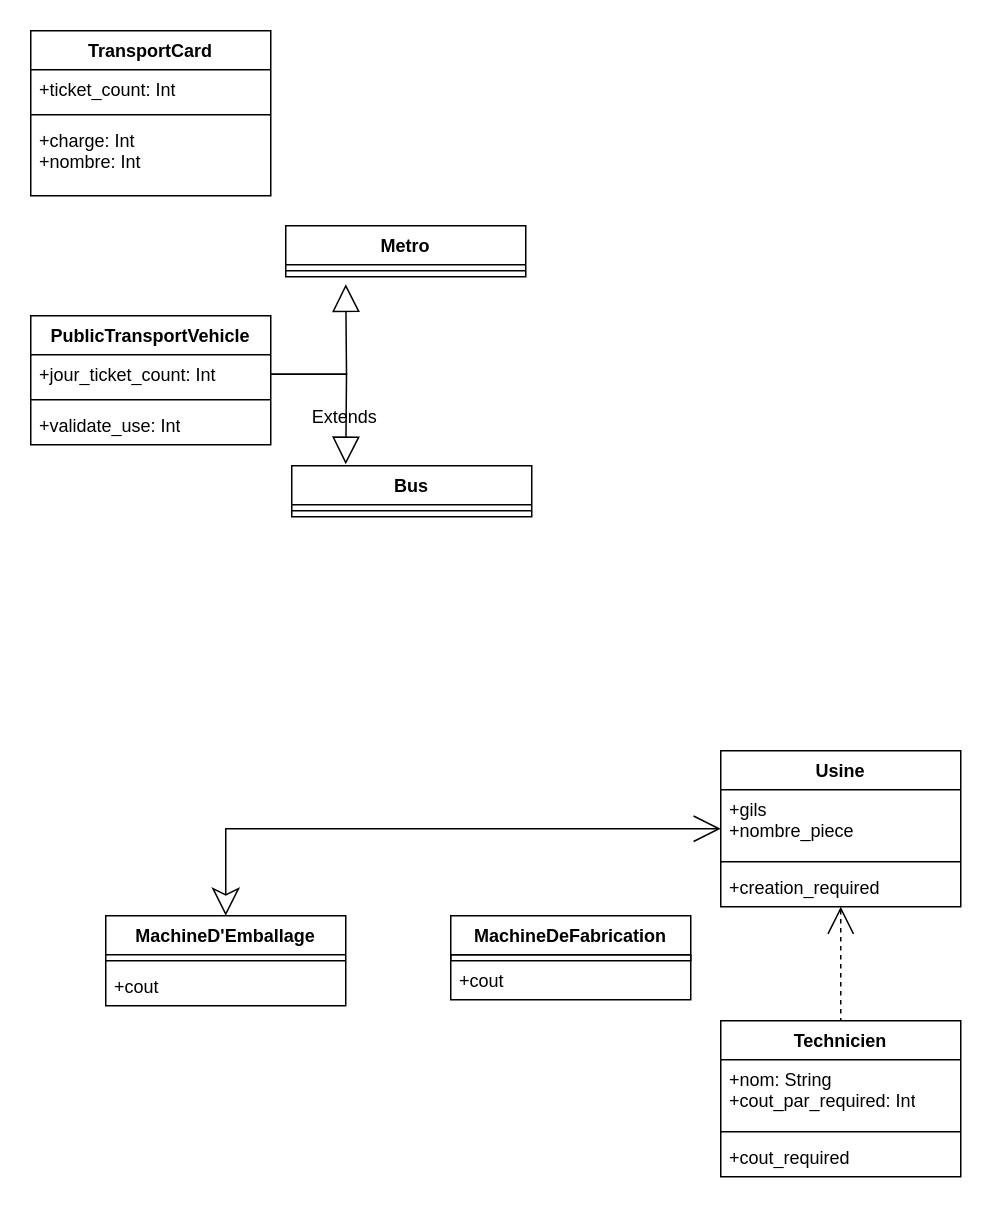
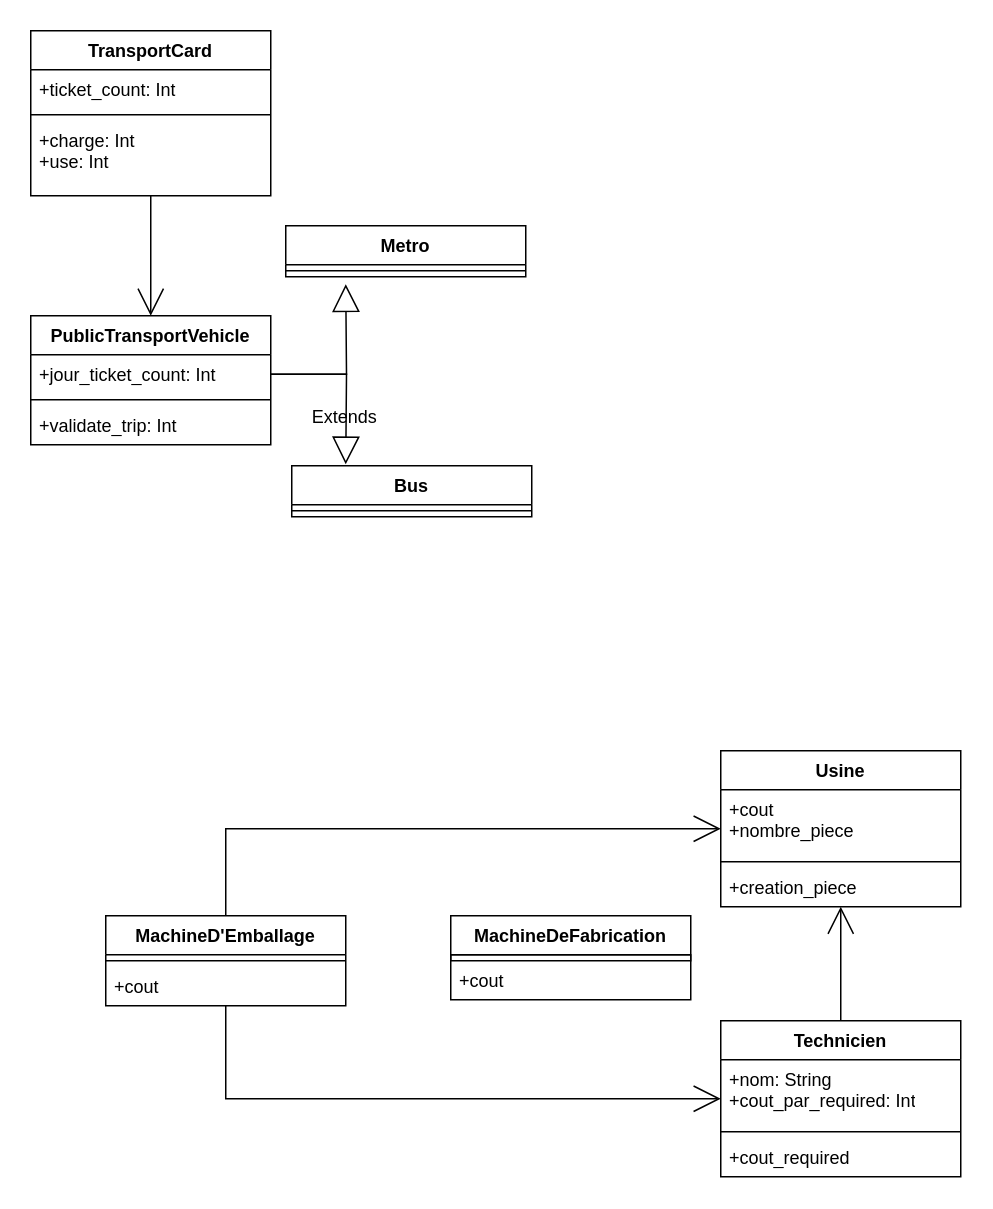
(96, 153) -> (96, 153)
none -> (151, 255)
(121, 427) -> (124, 427)
(793, 822) -> (793, 822)
(816, 889) -> (801, 889)
(226, 893) -> (226, 902)
(841, 965) -> (841, 965)
none -> (426, 1099)
